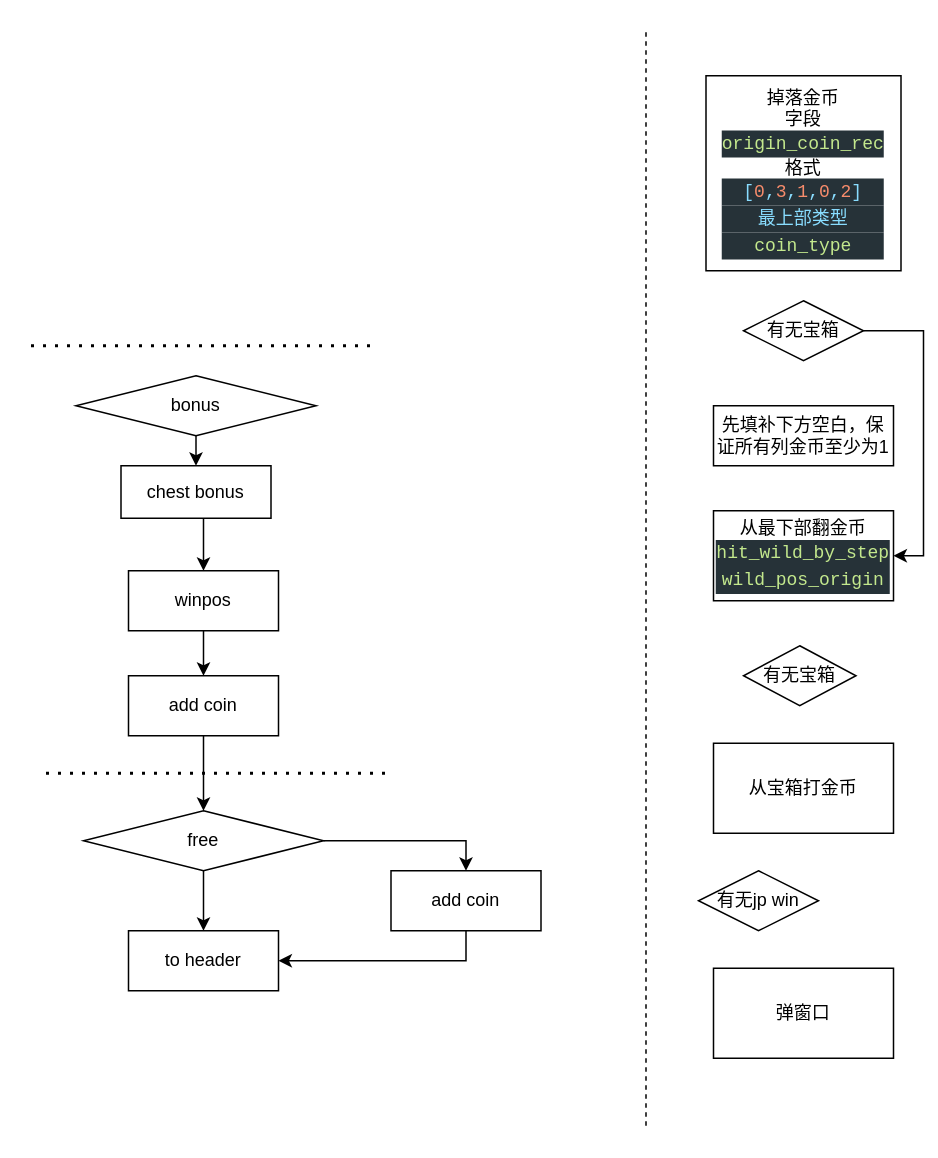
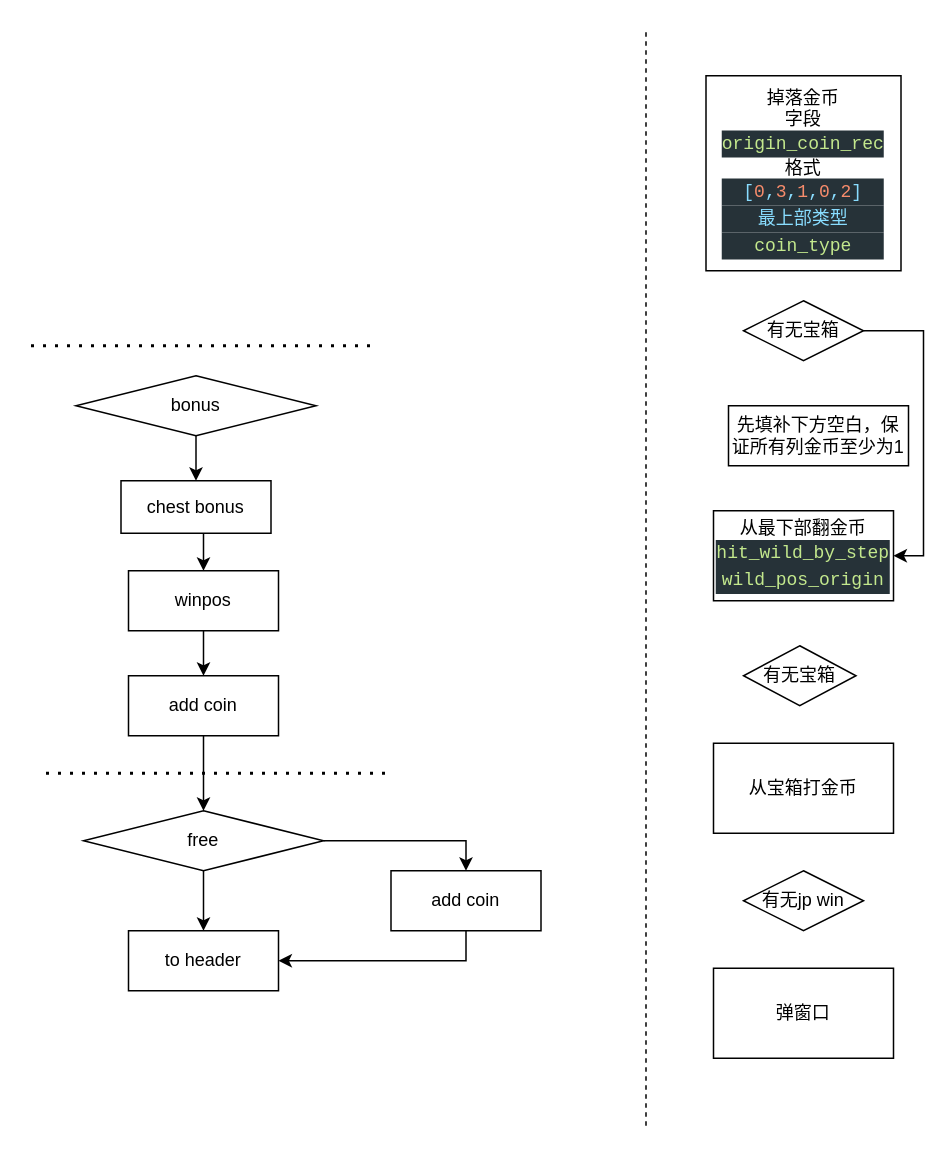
(803, 436) -> (818, 436)
(196, 492) -> (196, 507)
(758, 901) -> (803, 901)
